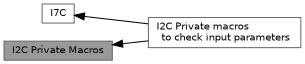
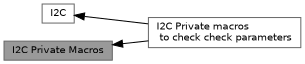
(58, 14) -> (58, 14)
(225, 33) -> (225, 33)
